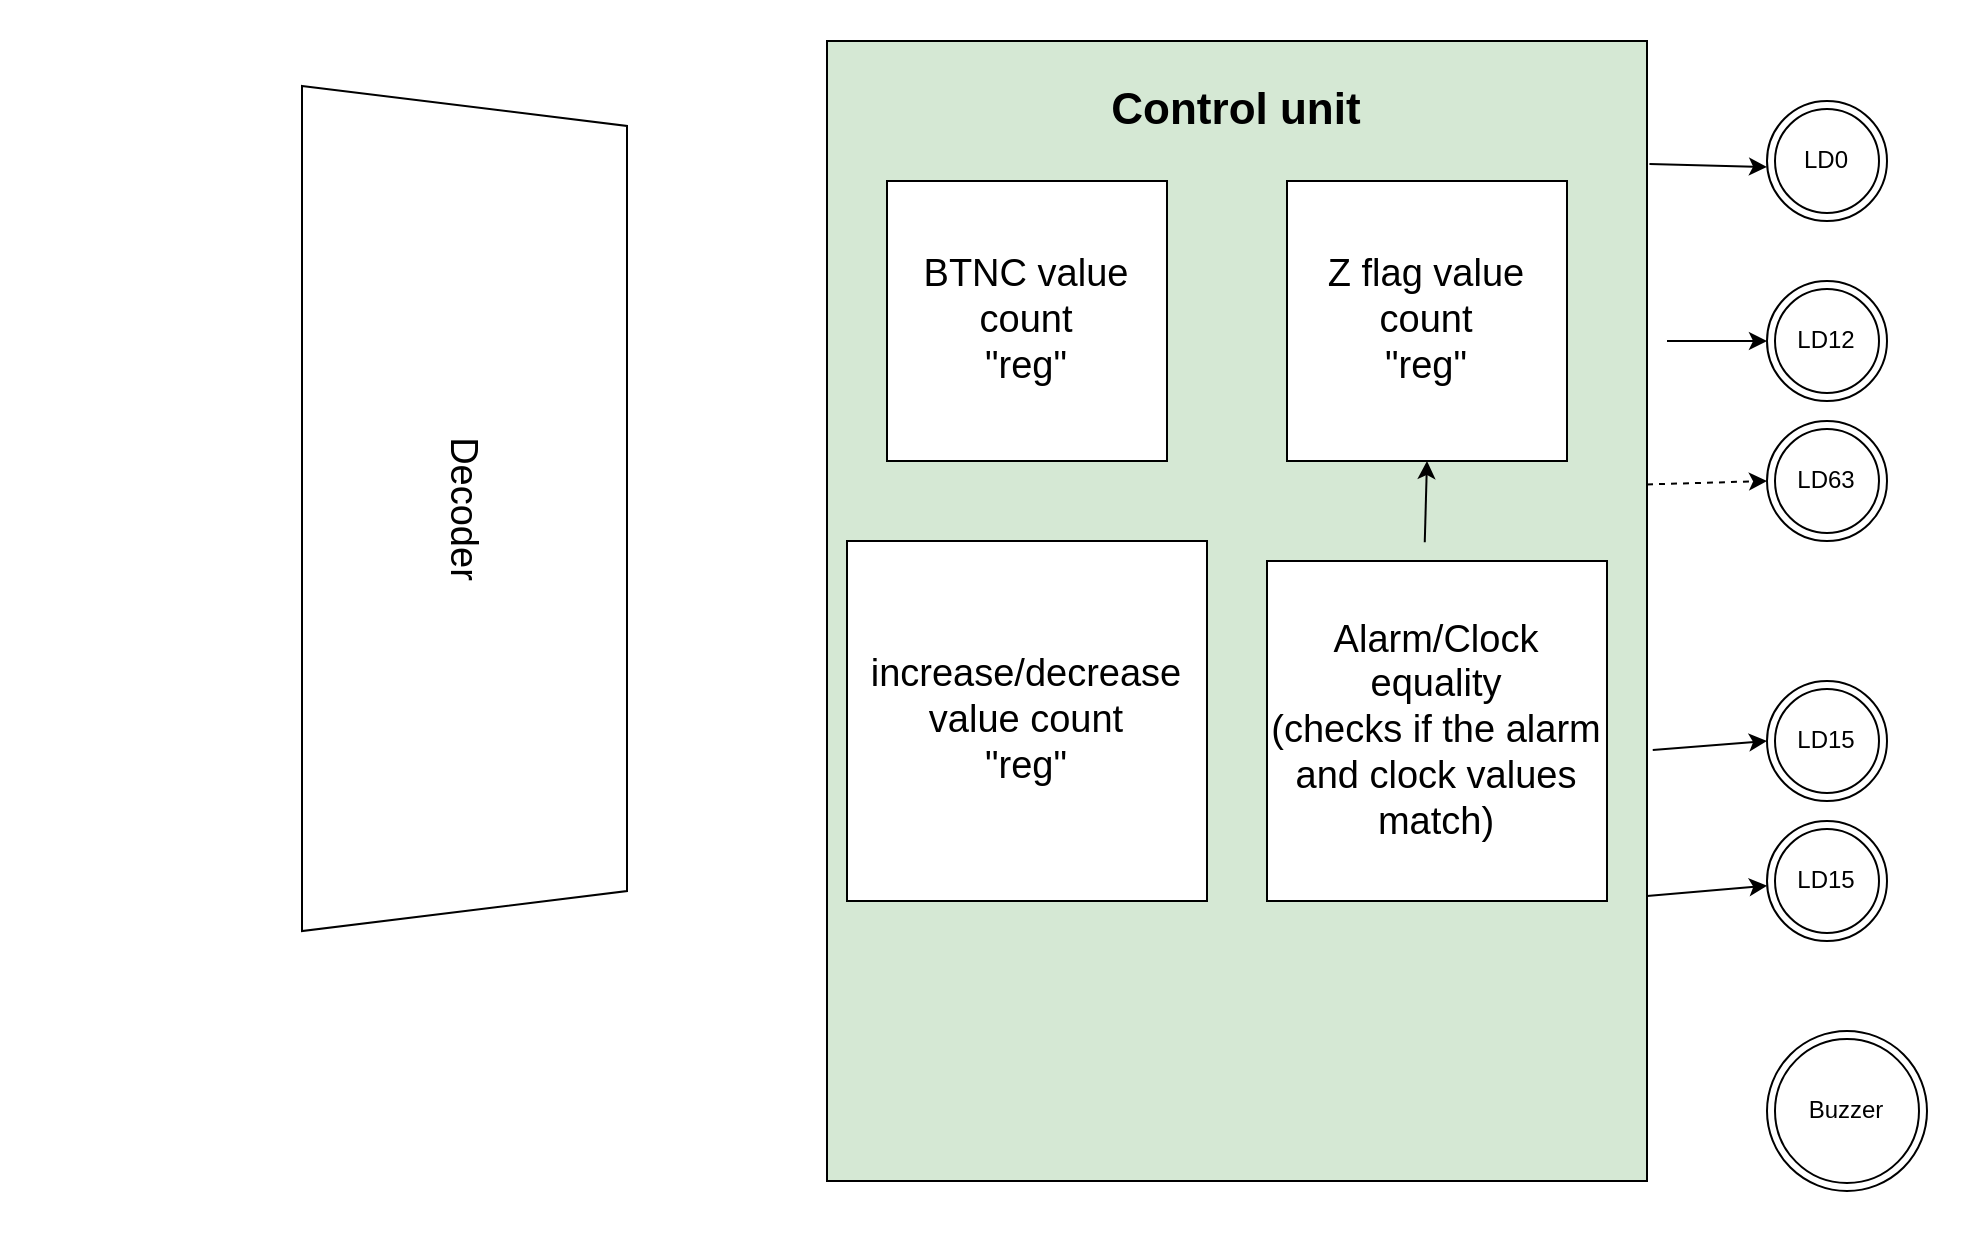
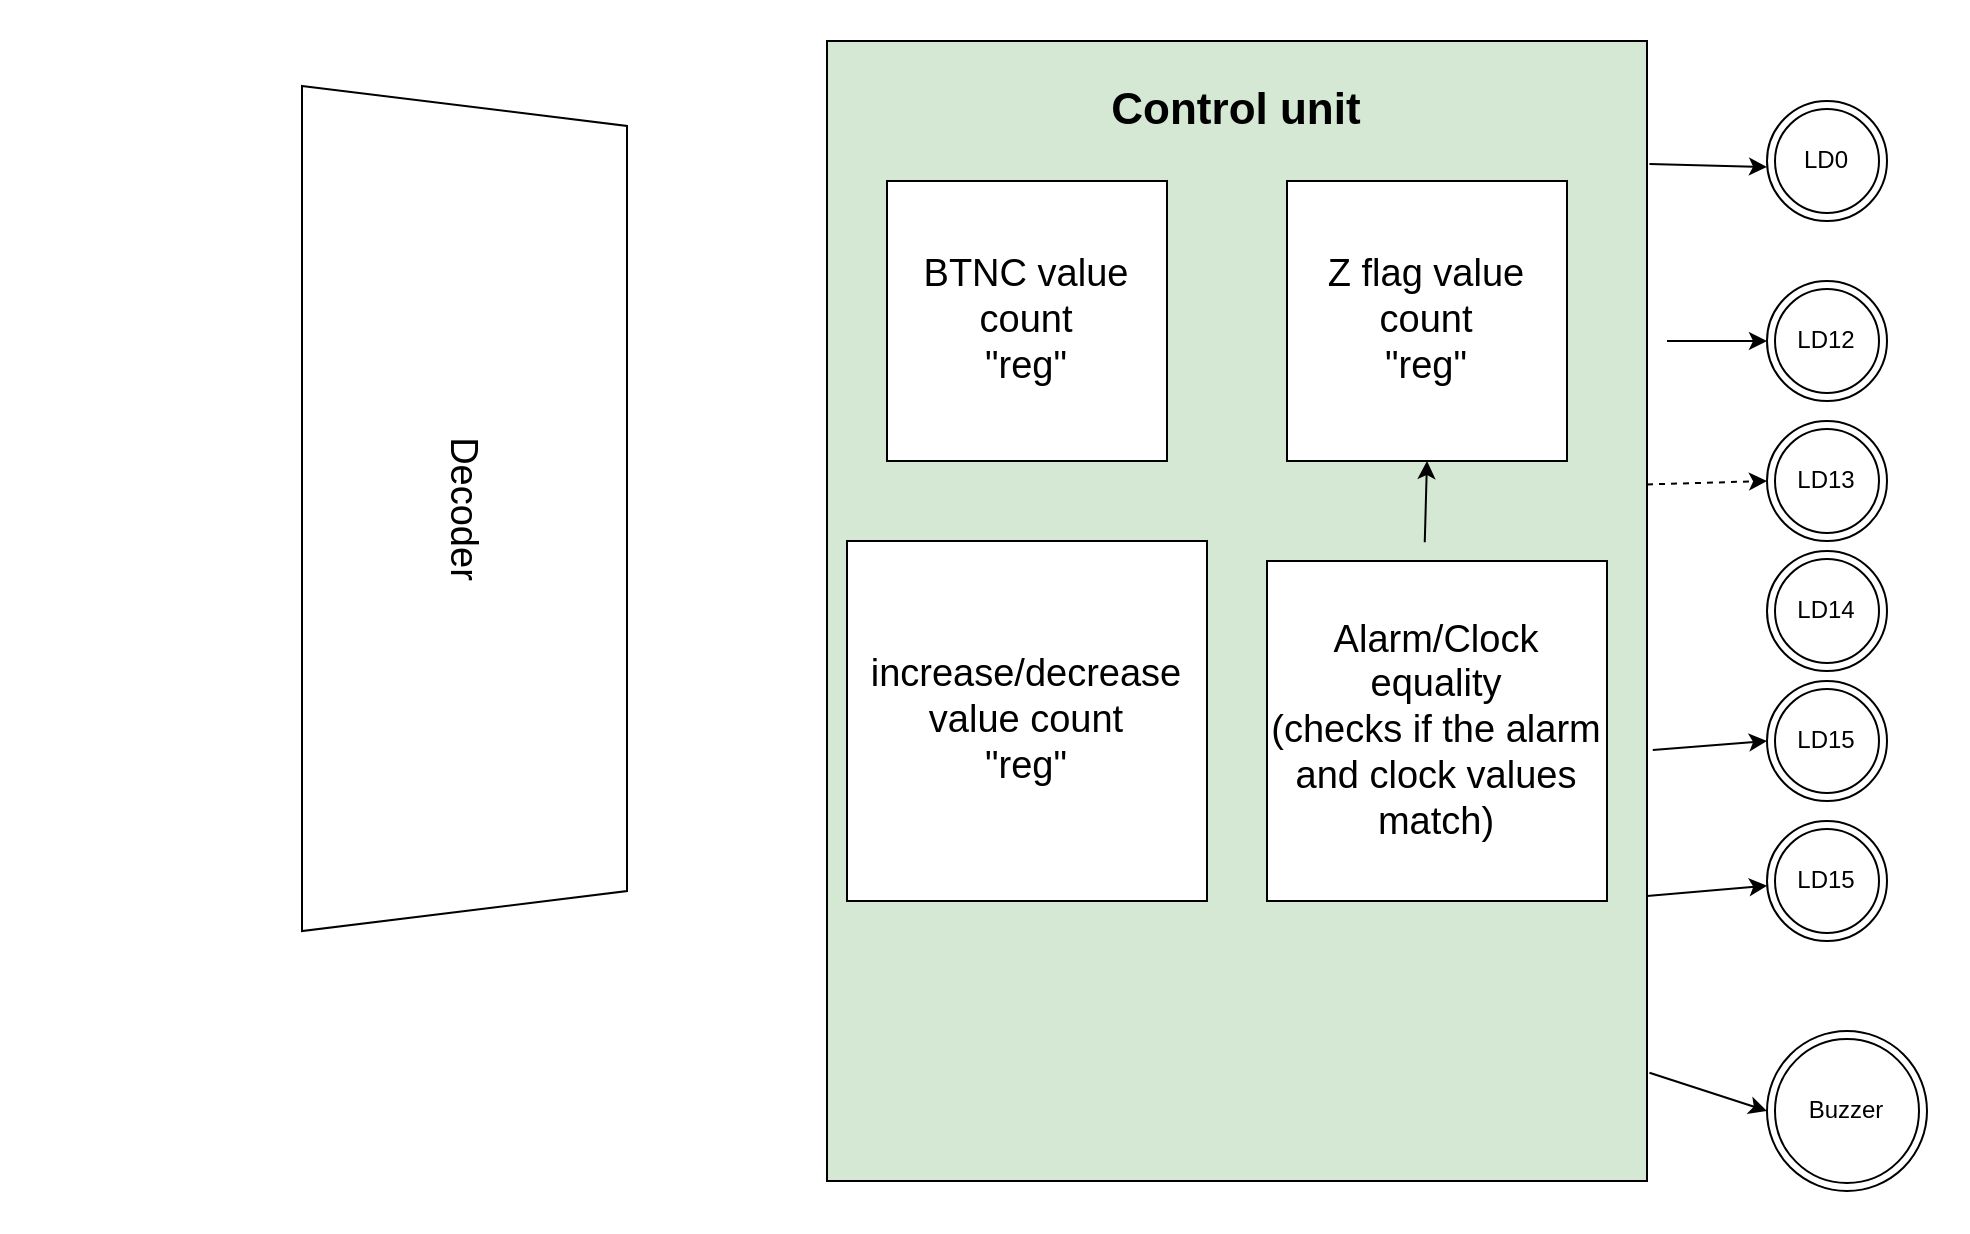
(1827, 481) -> (1827, 481)
none -> (1827, 611)
none -> (1702, 1090)
